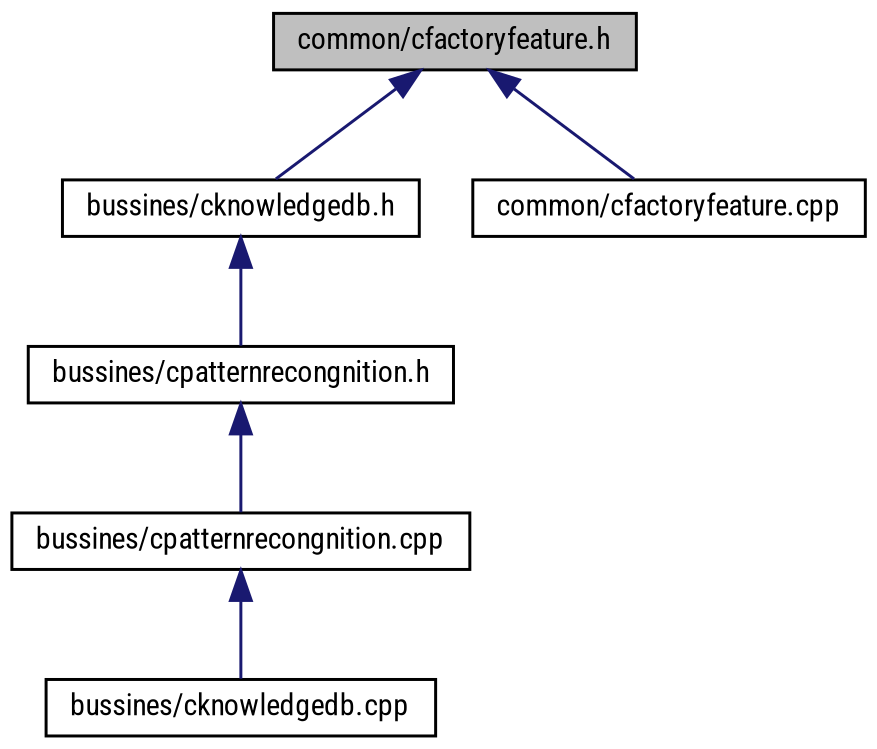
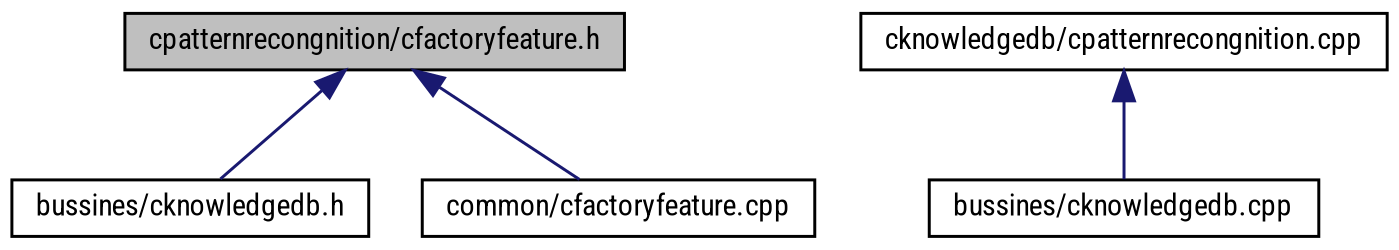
(455, 42) -> (375, 42)
(241, 375) -> none
(241, 541) -> (1124, 42)
